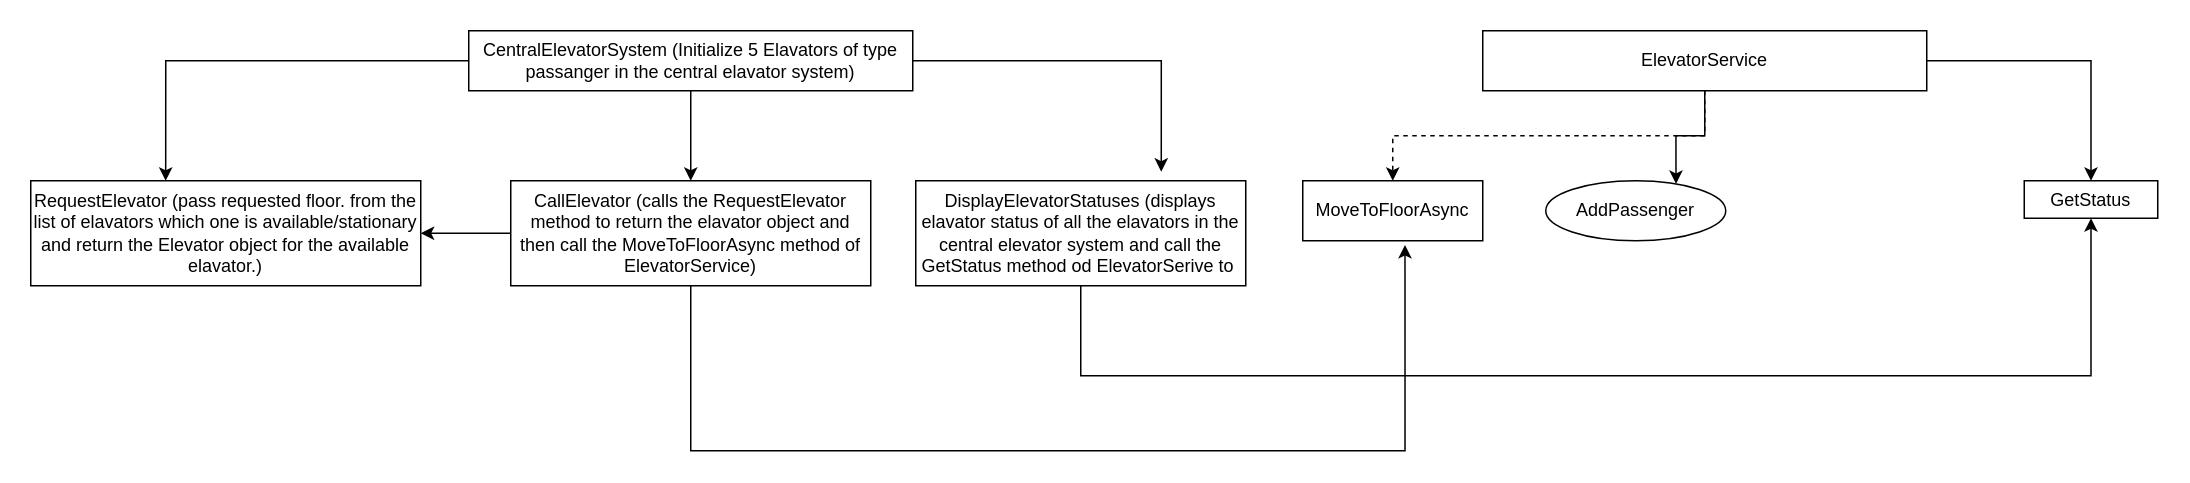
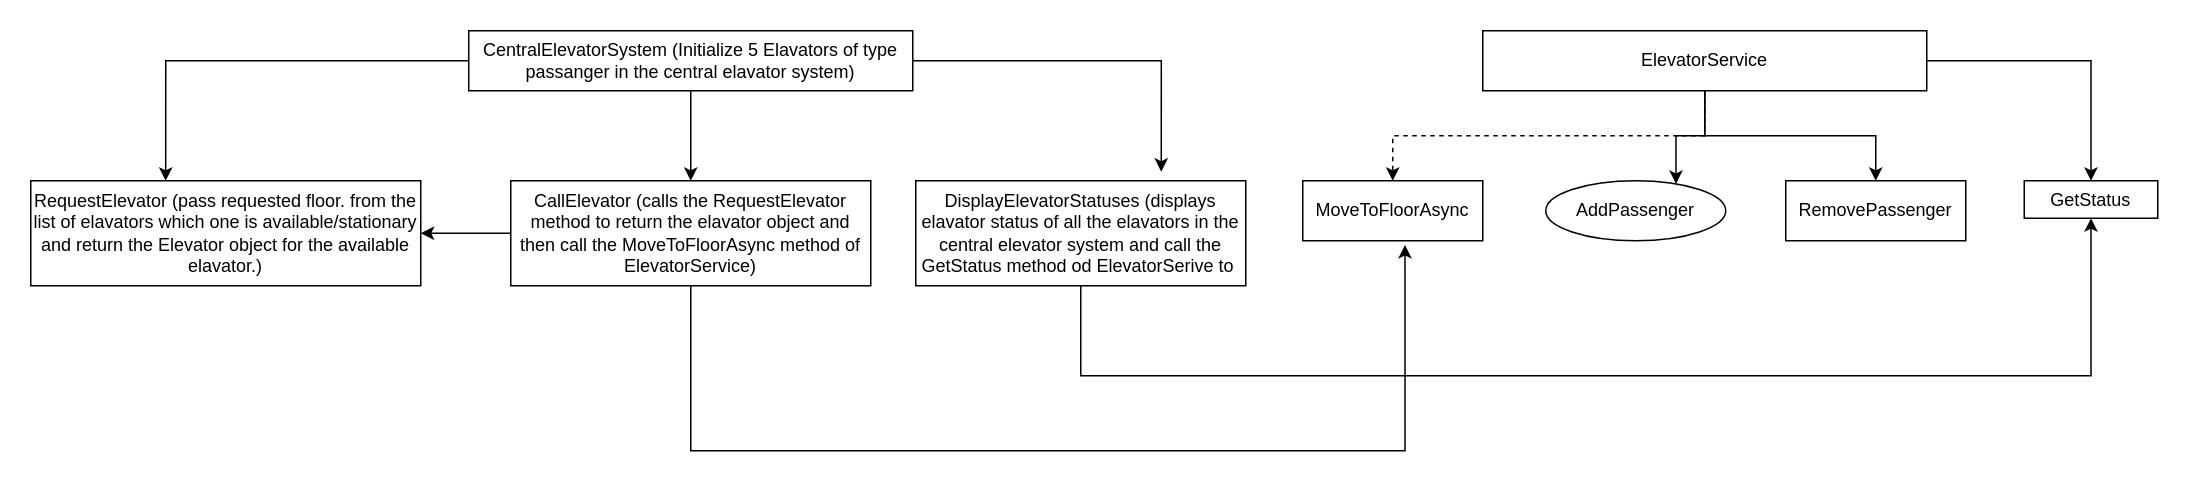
none -> (1808, 136)
none -> (1876, 211)
